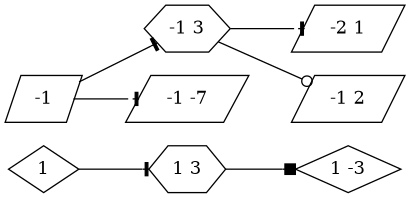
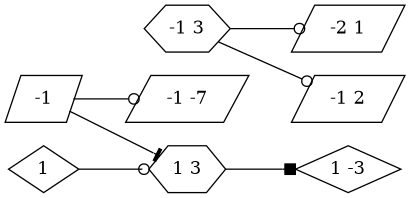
(262, 29) -> (262, 29)
(115, 64) -> (111, 132)
(101, 99) -> (101, 99)
(111, 169) -> (111, 169)
